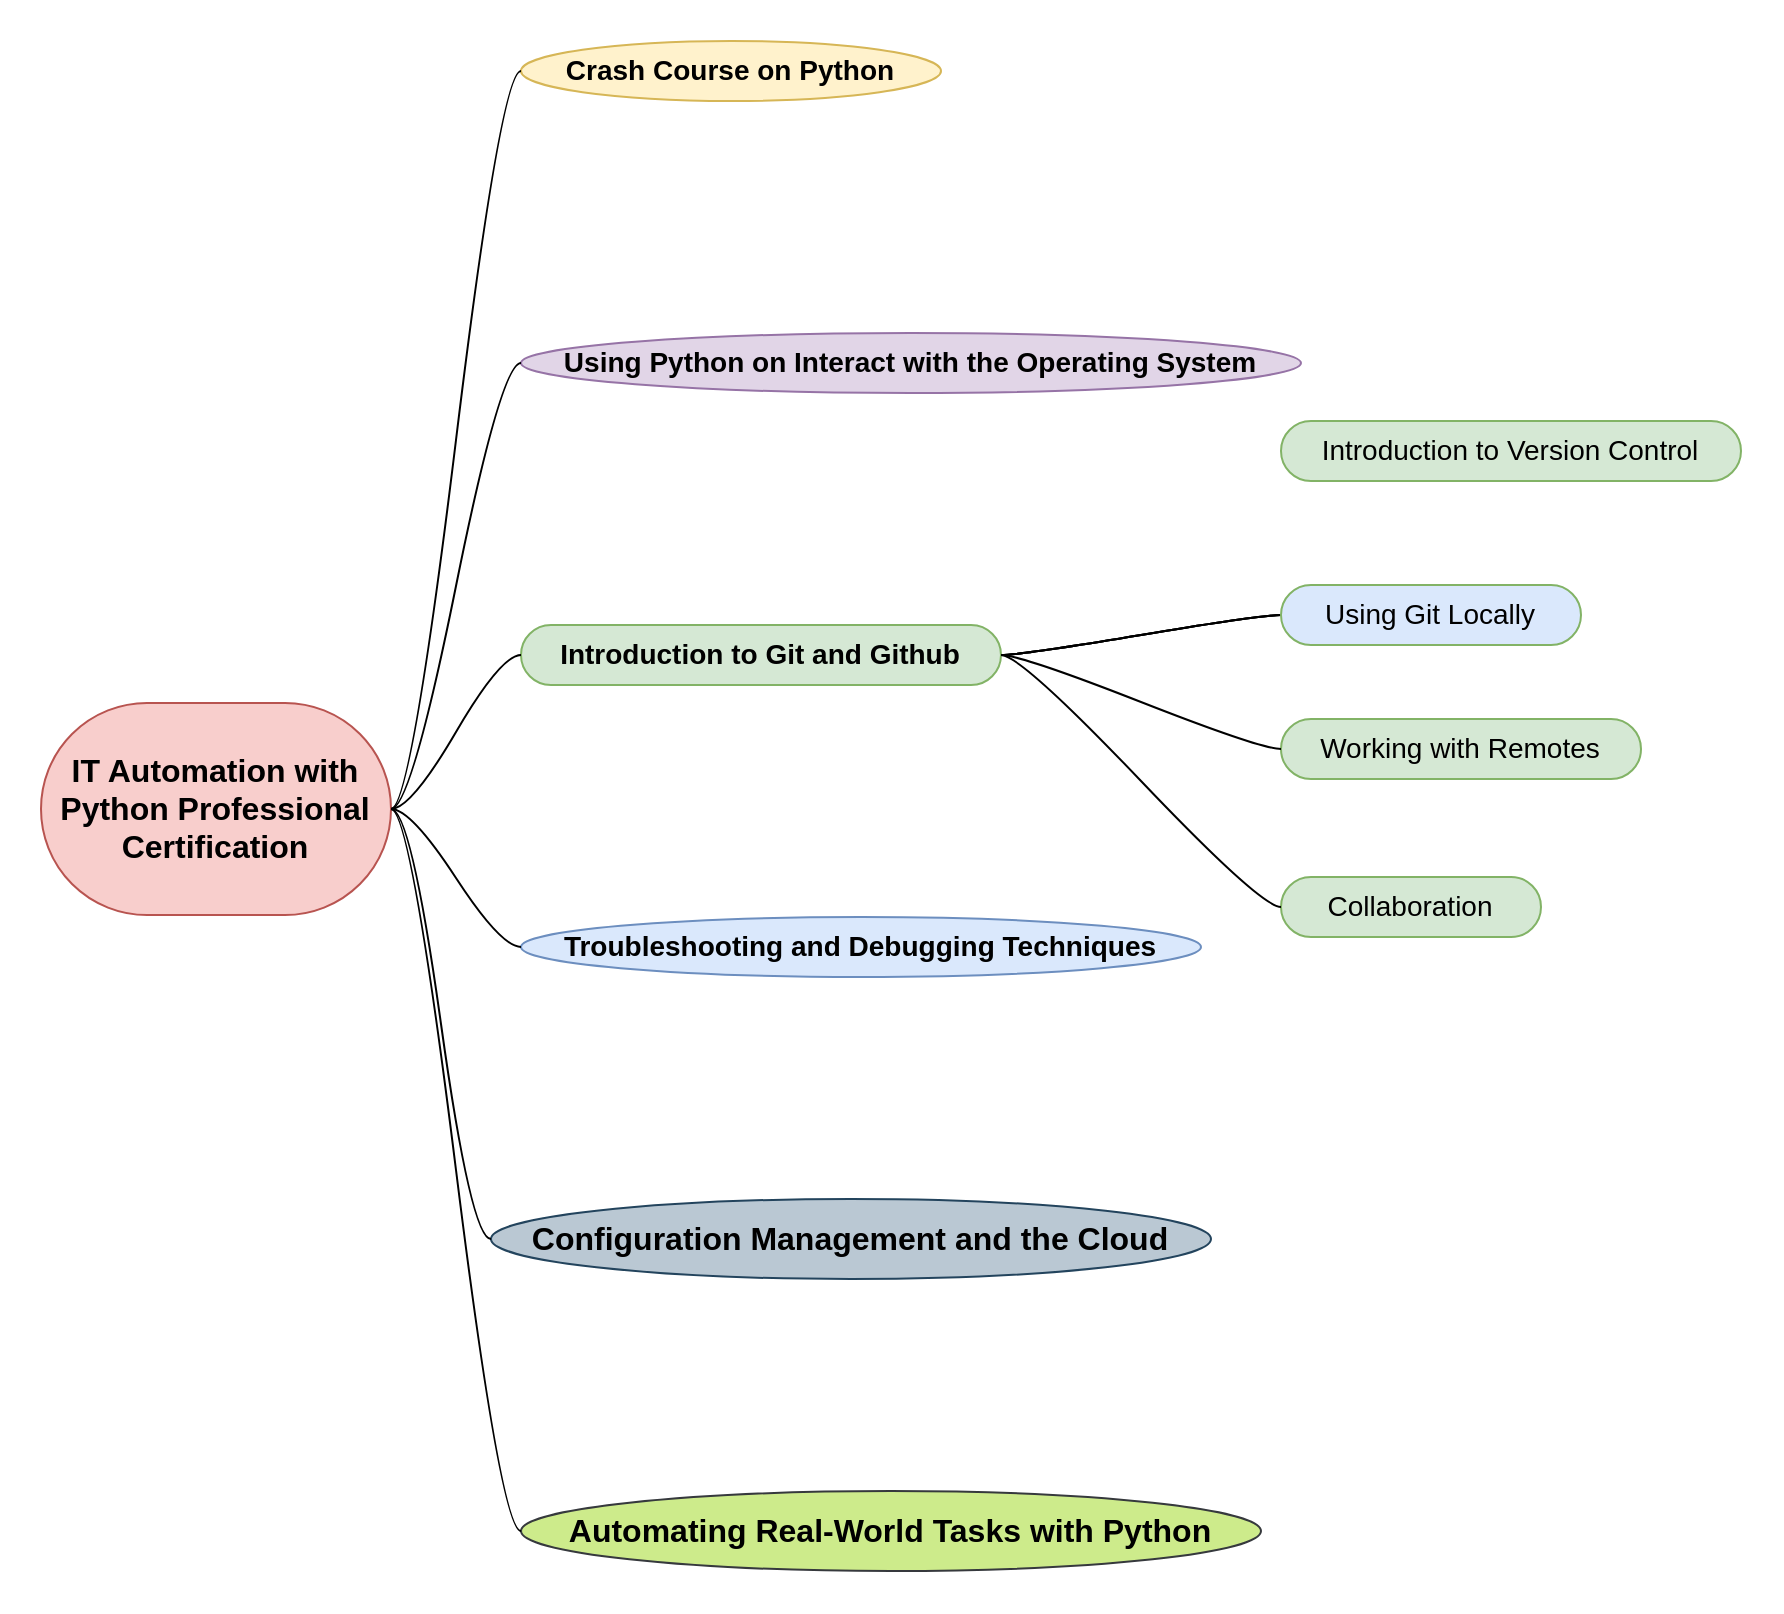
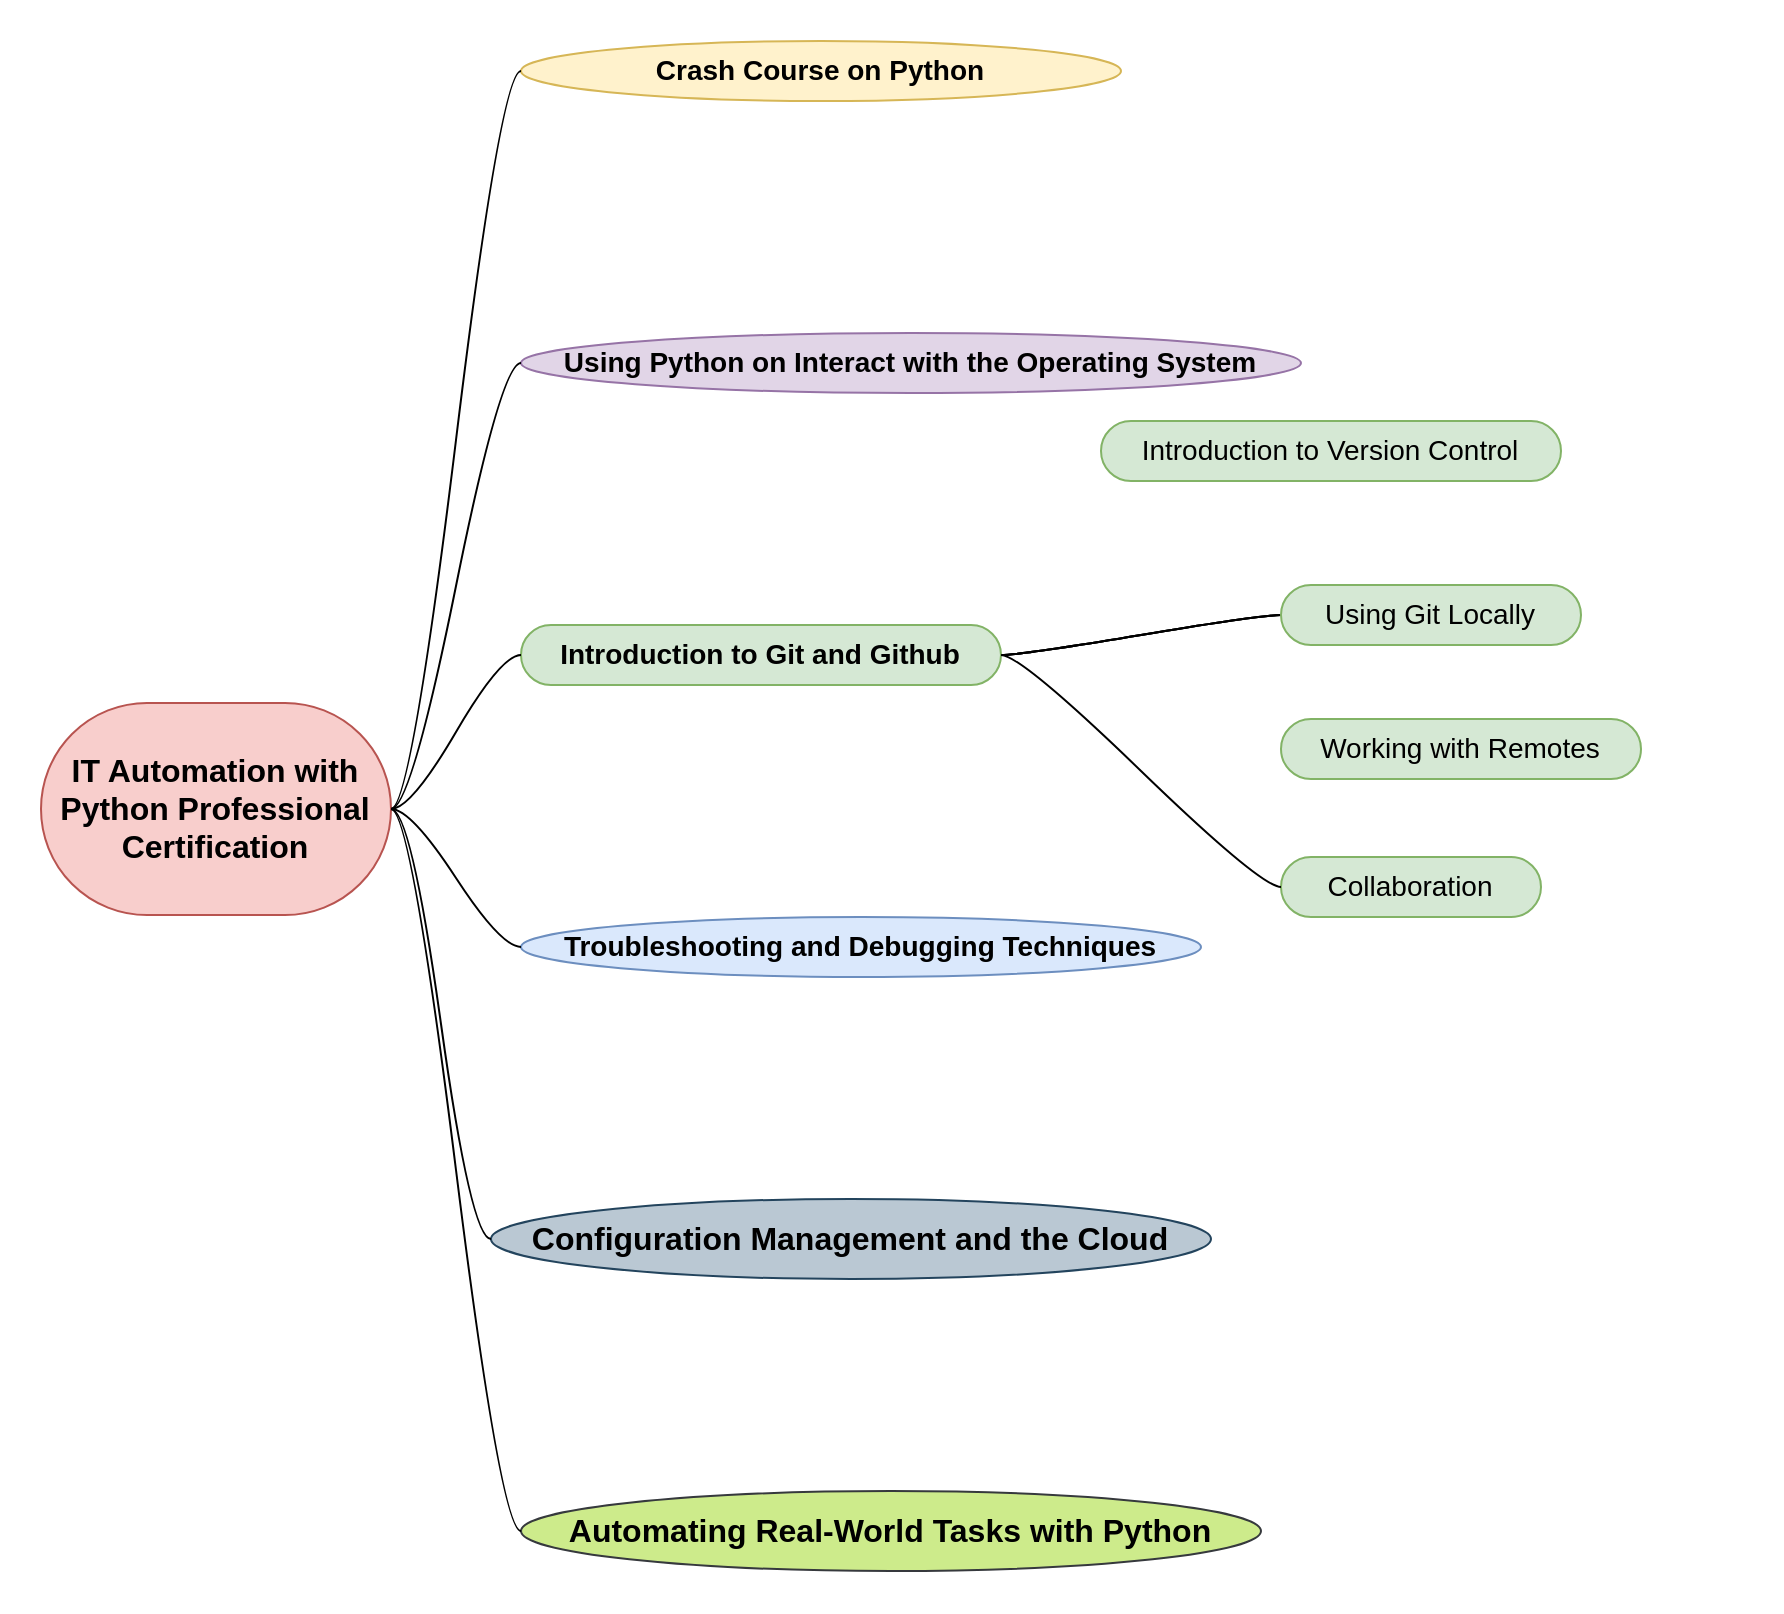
(731, 71) -> (821, 71)
(1511, 451) -> (1331, 451)
(1431, 615) -> (1431, 615)
(1149, 705) -> none
(1411, 907) -> (1411, 887)
